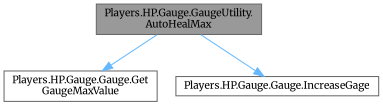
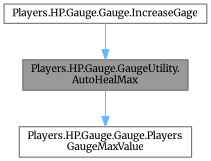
(228, 53) -> (105, 36)
(81, 86) -> (105, 142)
